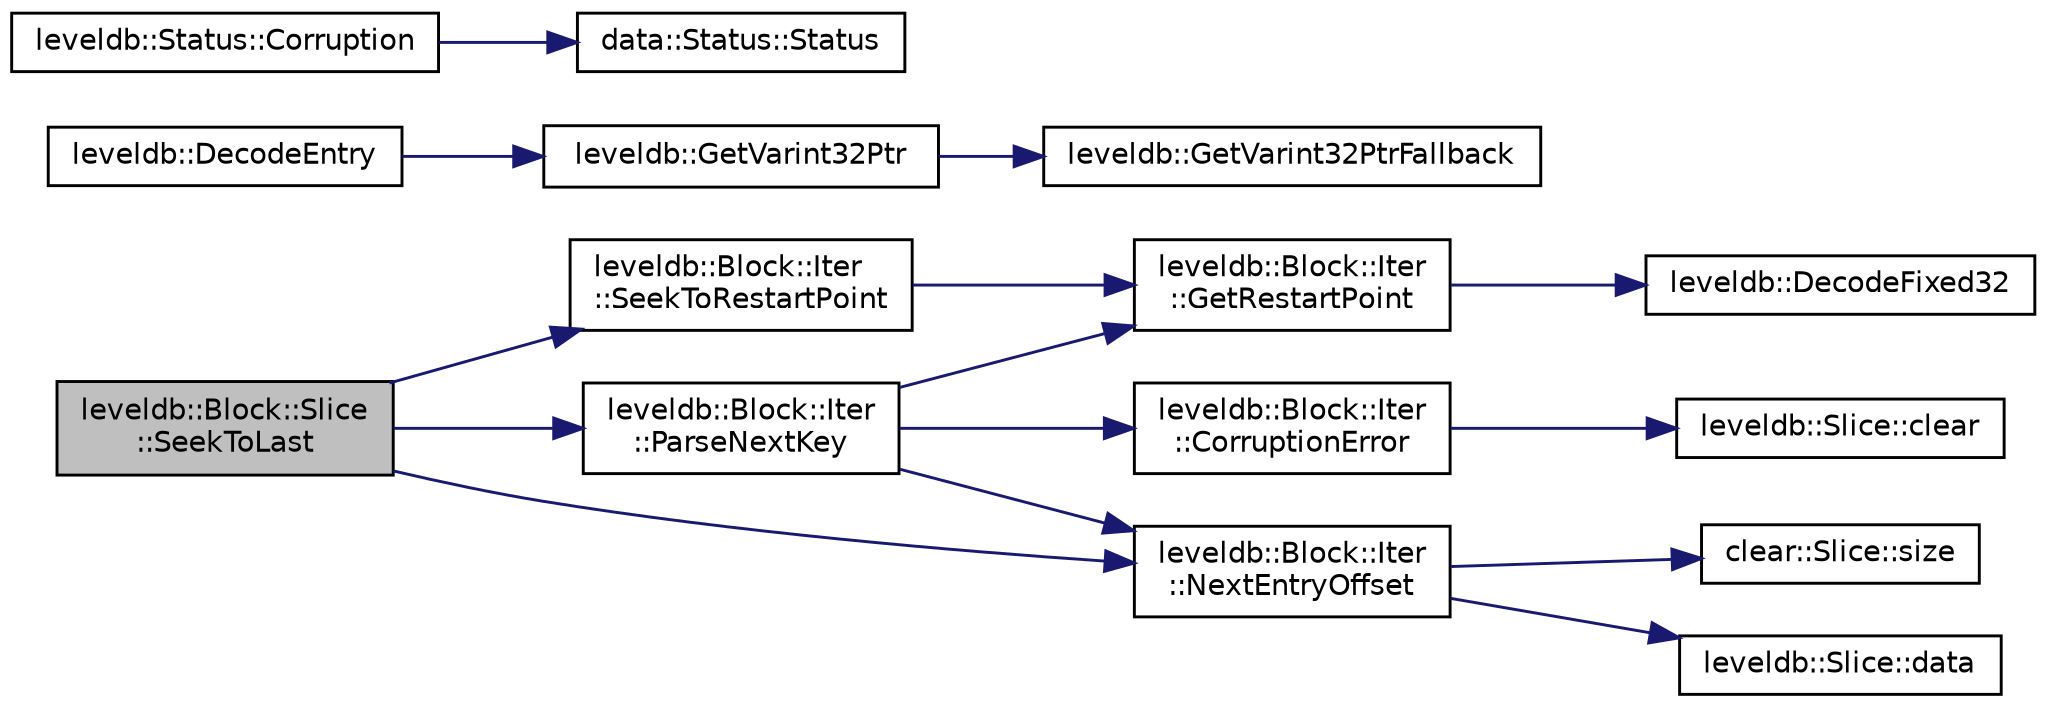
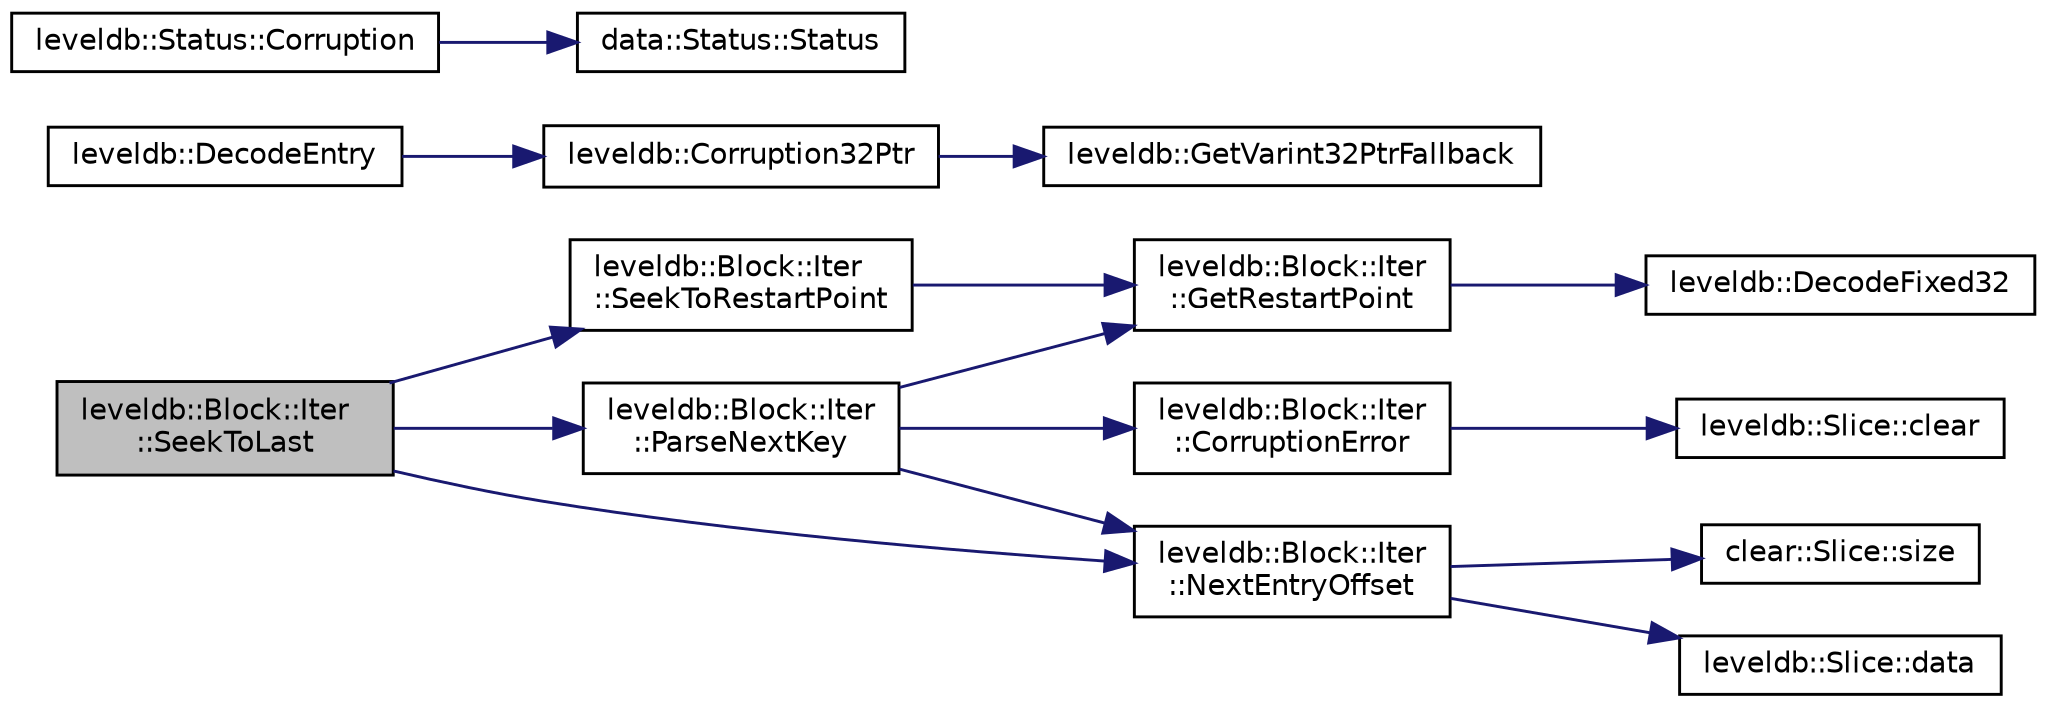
(741, 156) -> (741, 156)
(225, 428) -> (225, 428)
